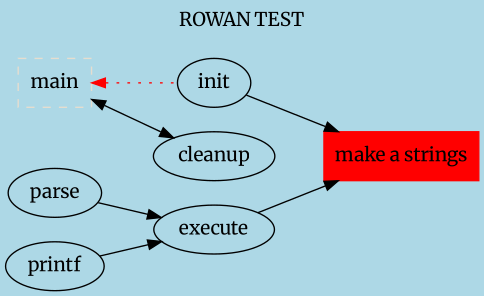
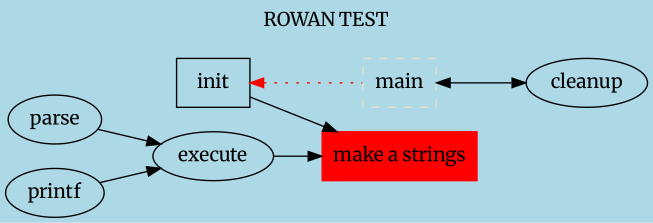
(142, 83) -> (313, 83)
(214, 83) -> (213, 83)
